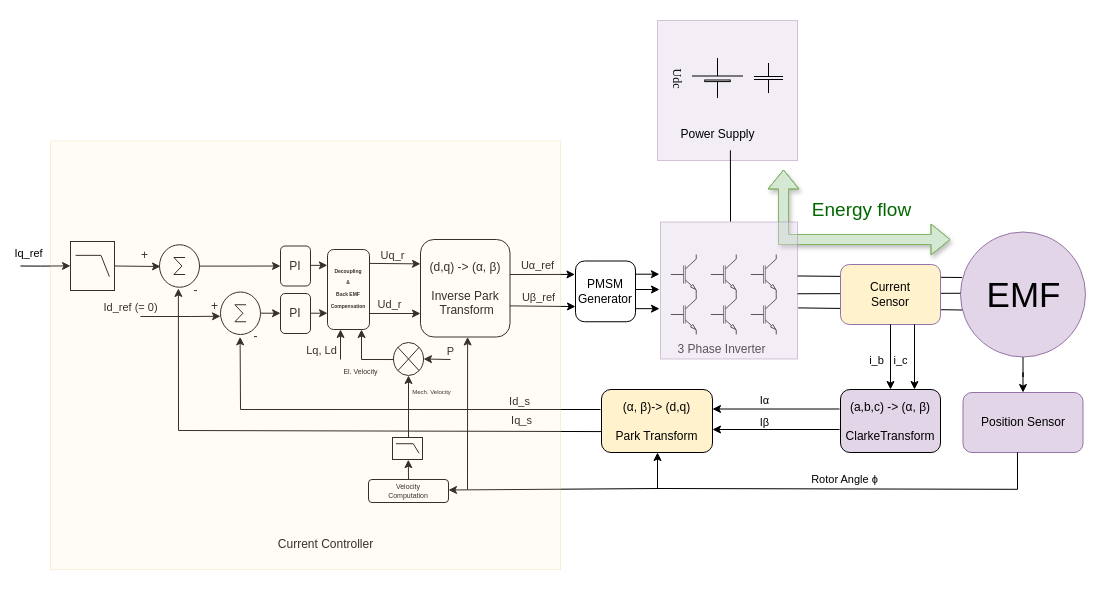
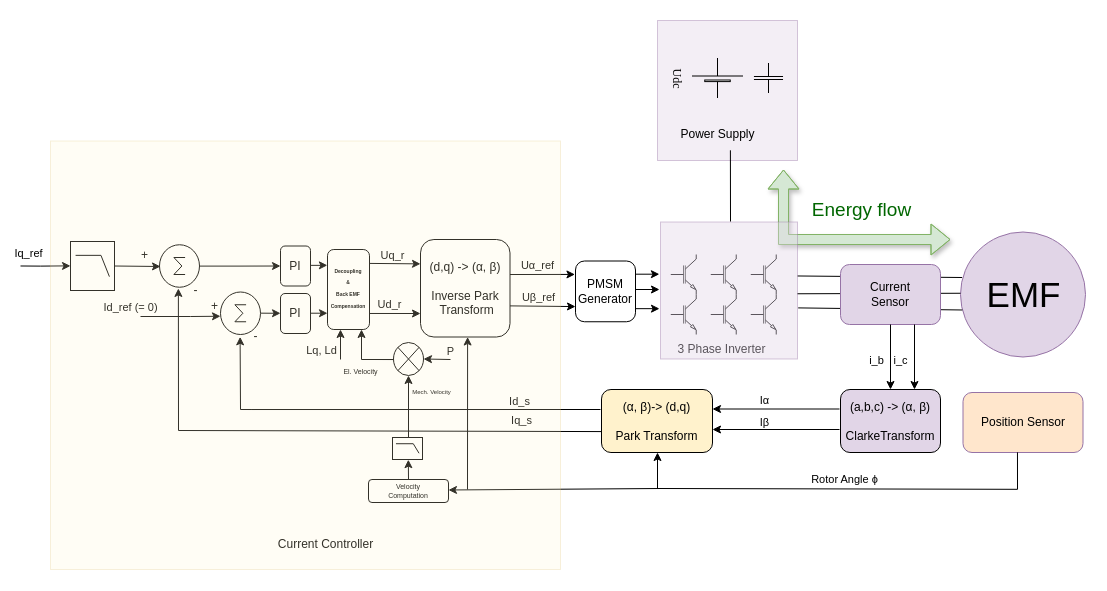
(891, 295) -> (891, 295)
(1023, 375) -> none
(1023, 423) -> (1023, 423)
